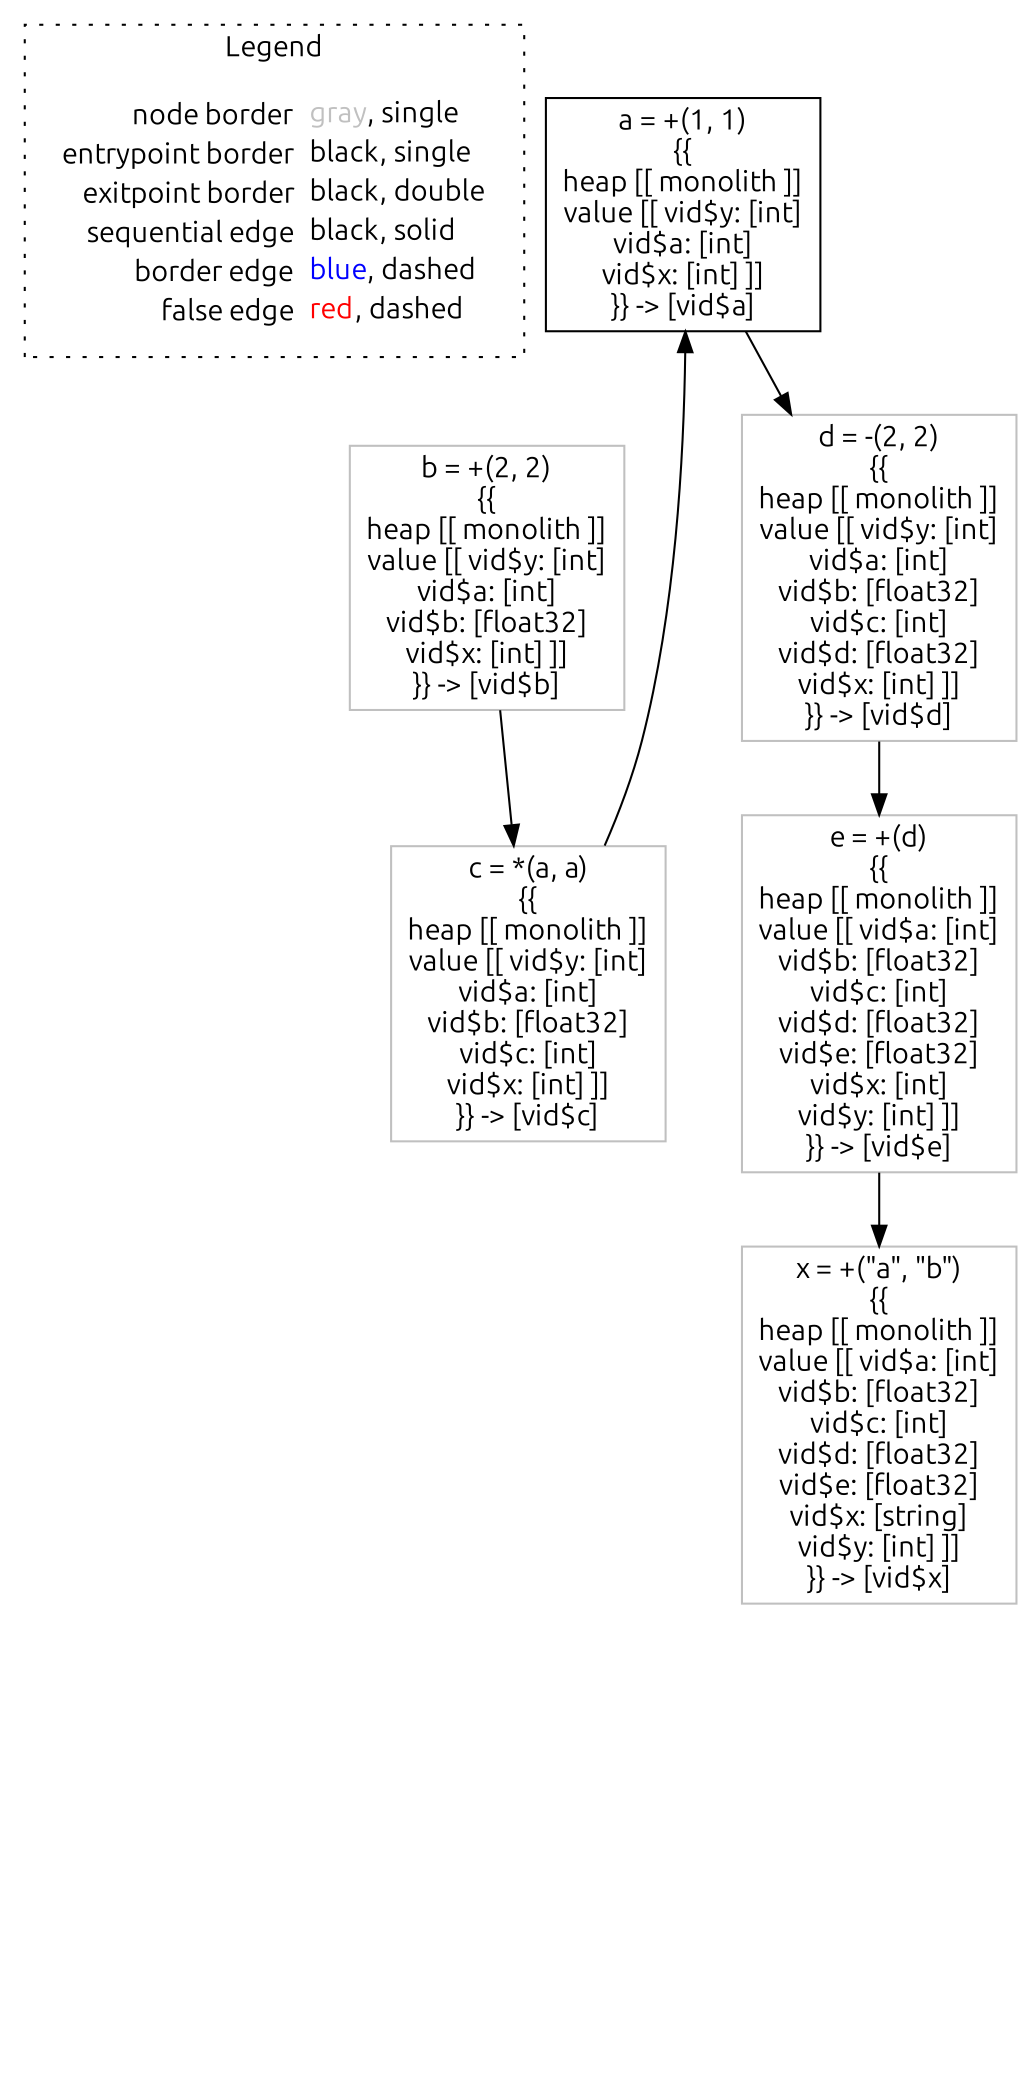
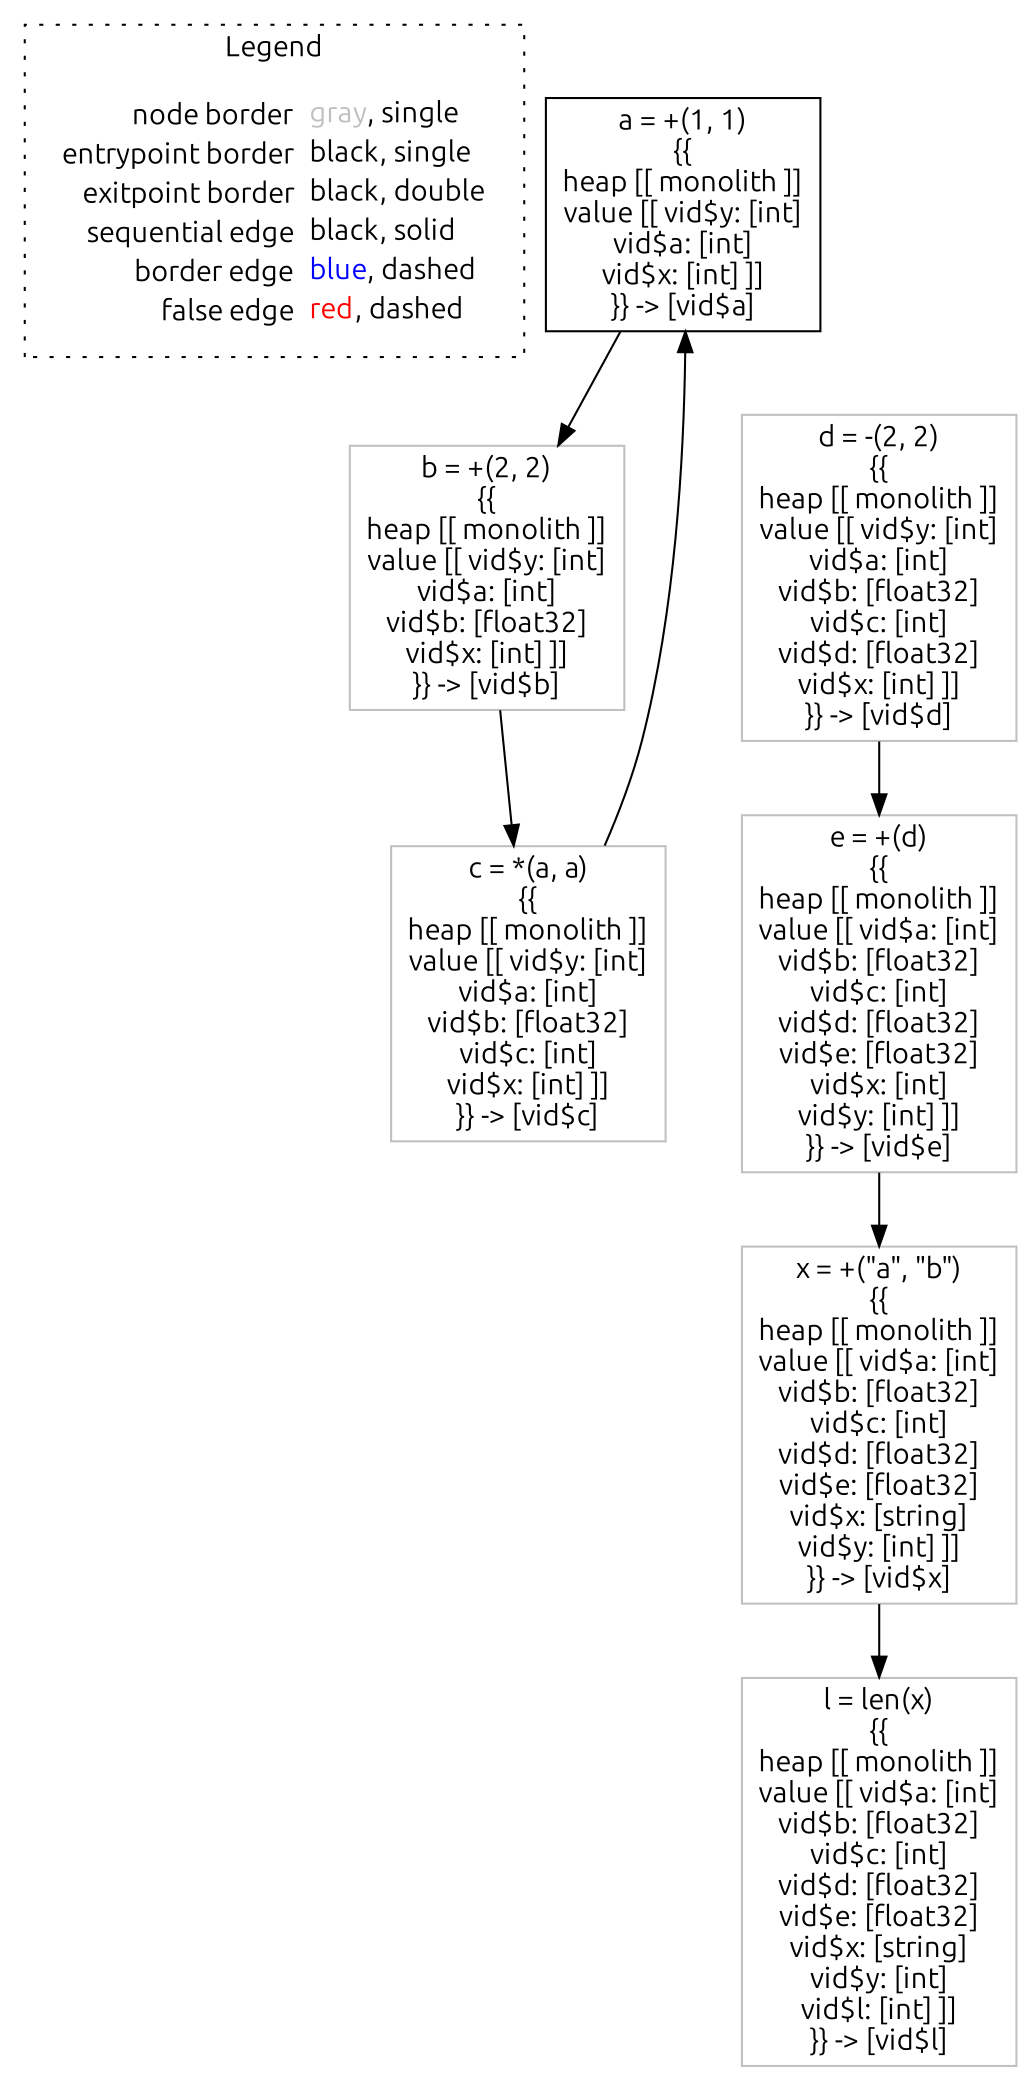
(763, 364) -> (594, 379)
none -> (879, 1872)
